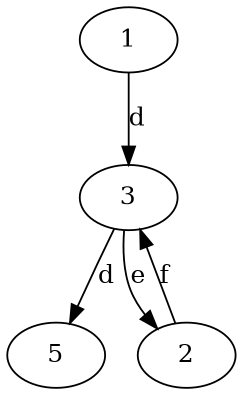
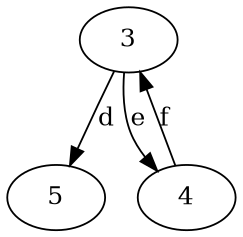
(129, 40) -> none
(187, 355) -> (187, 198)
